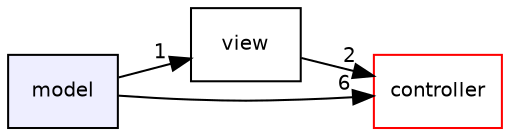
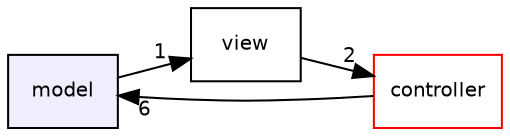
(236, 101) -> (256, 101)
